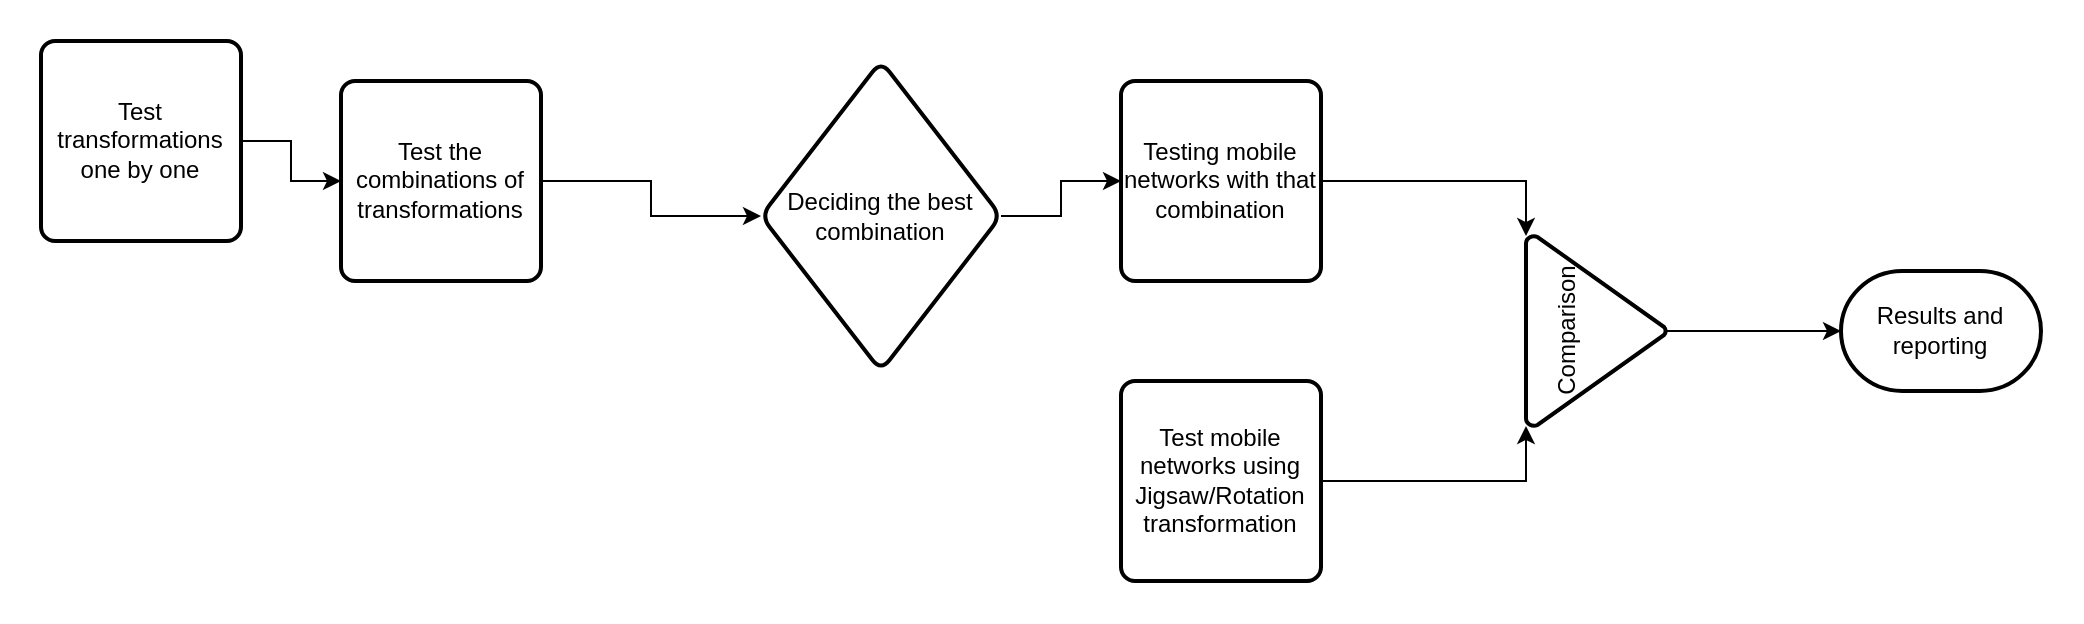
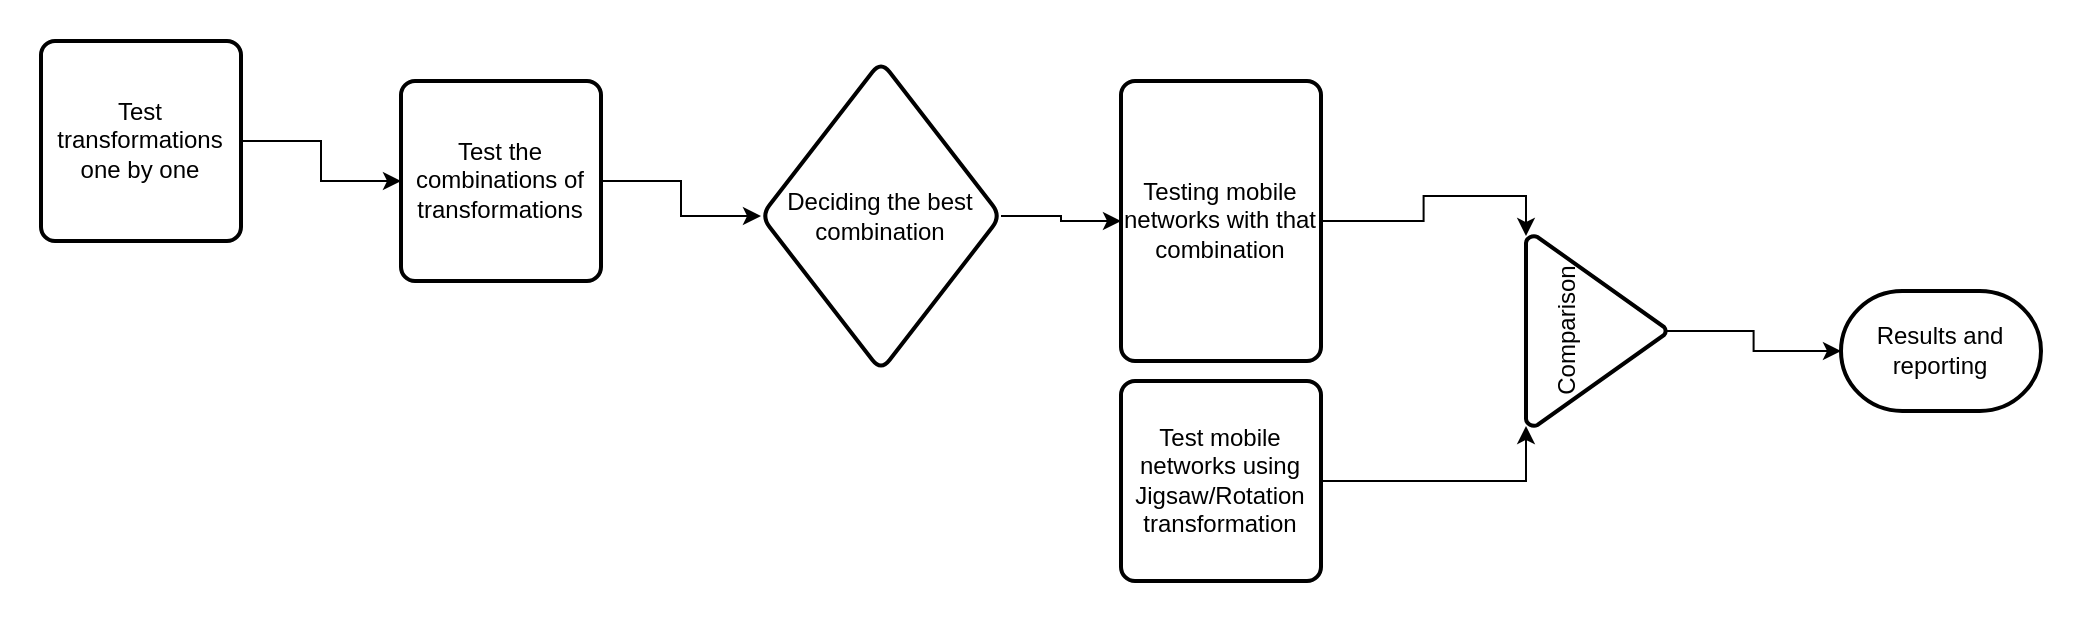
(441, 181) -> (501, 181)
(1221, 181) -> (1221, 221)
(1941, 331) -> (1941, 351)
